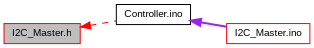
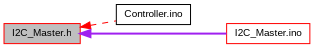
(214, 25) -> (158, 34)
